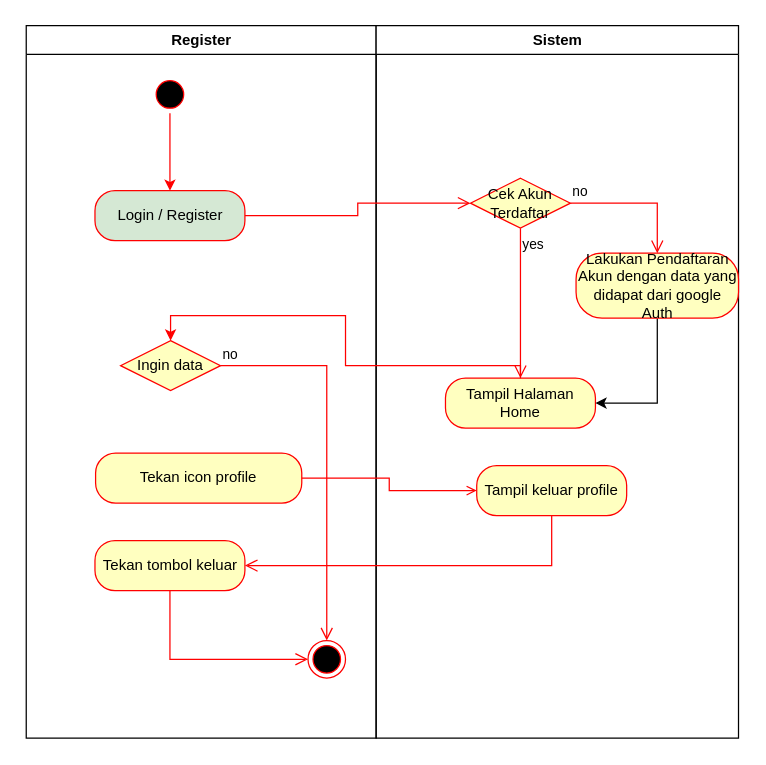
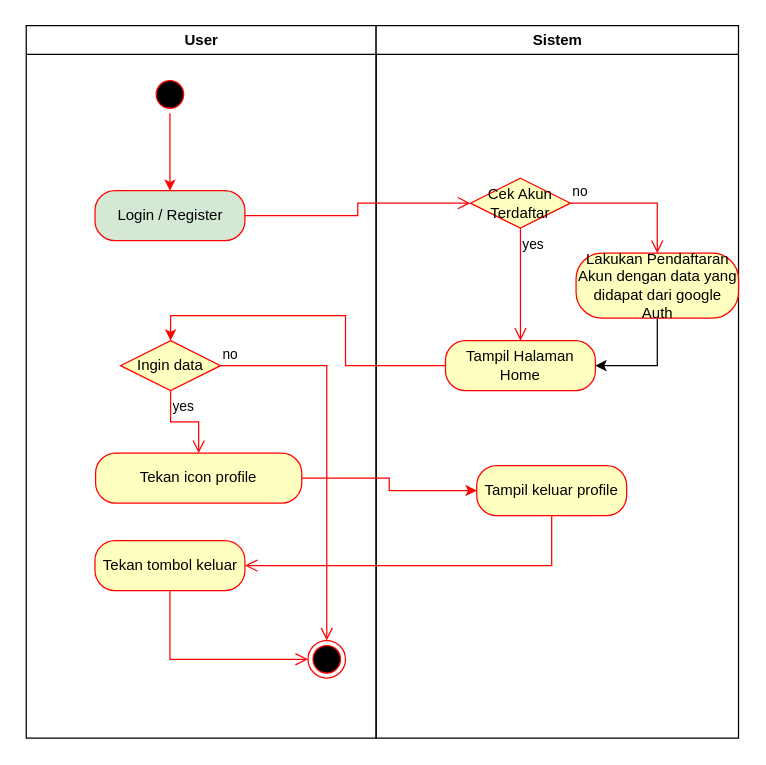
(202, 41) -> (202, 41)
(521, 403) -> (521, 366)
none -> (183, 422)
(469, 491) -> (467, 491)
